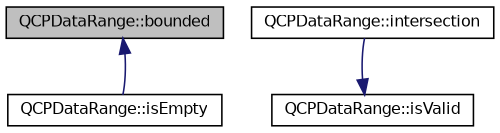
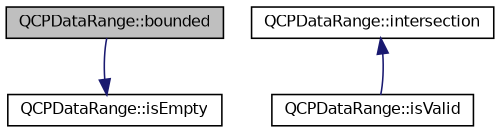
(362, 59) -> (383, 74)
(125, 74) -> (104, 59)
